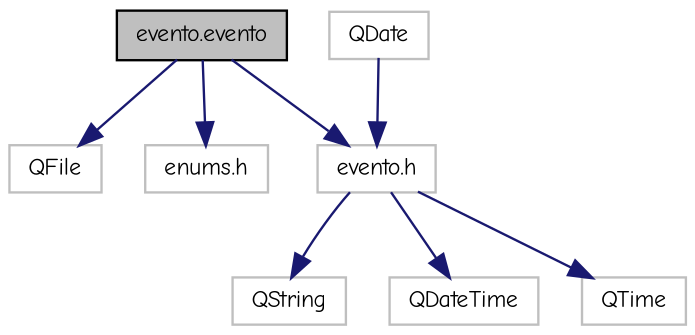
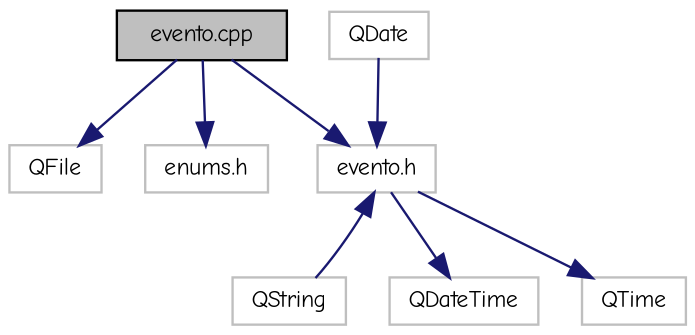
(202, 35) -> (202, 35)
(325, 223) -> (341, 247)
